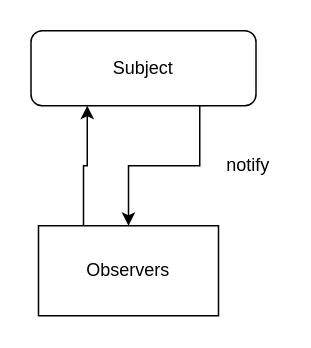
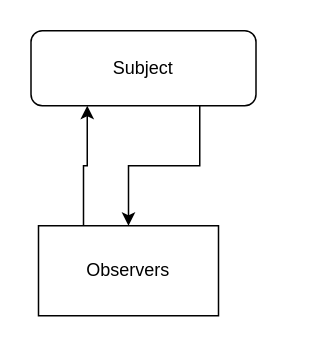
(248, 166) -> none
